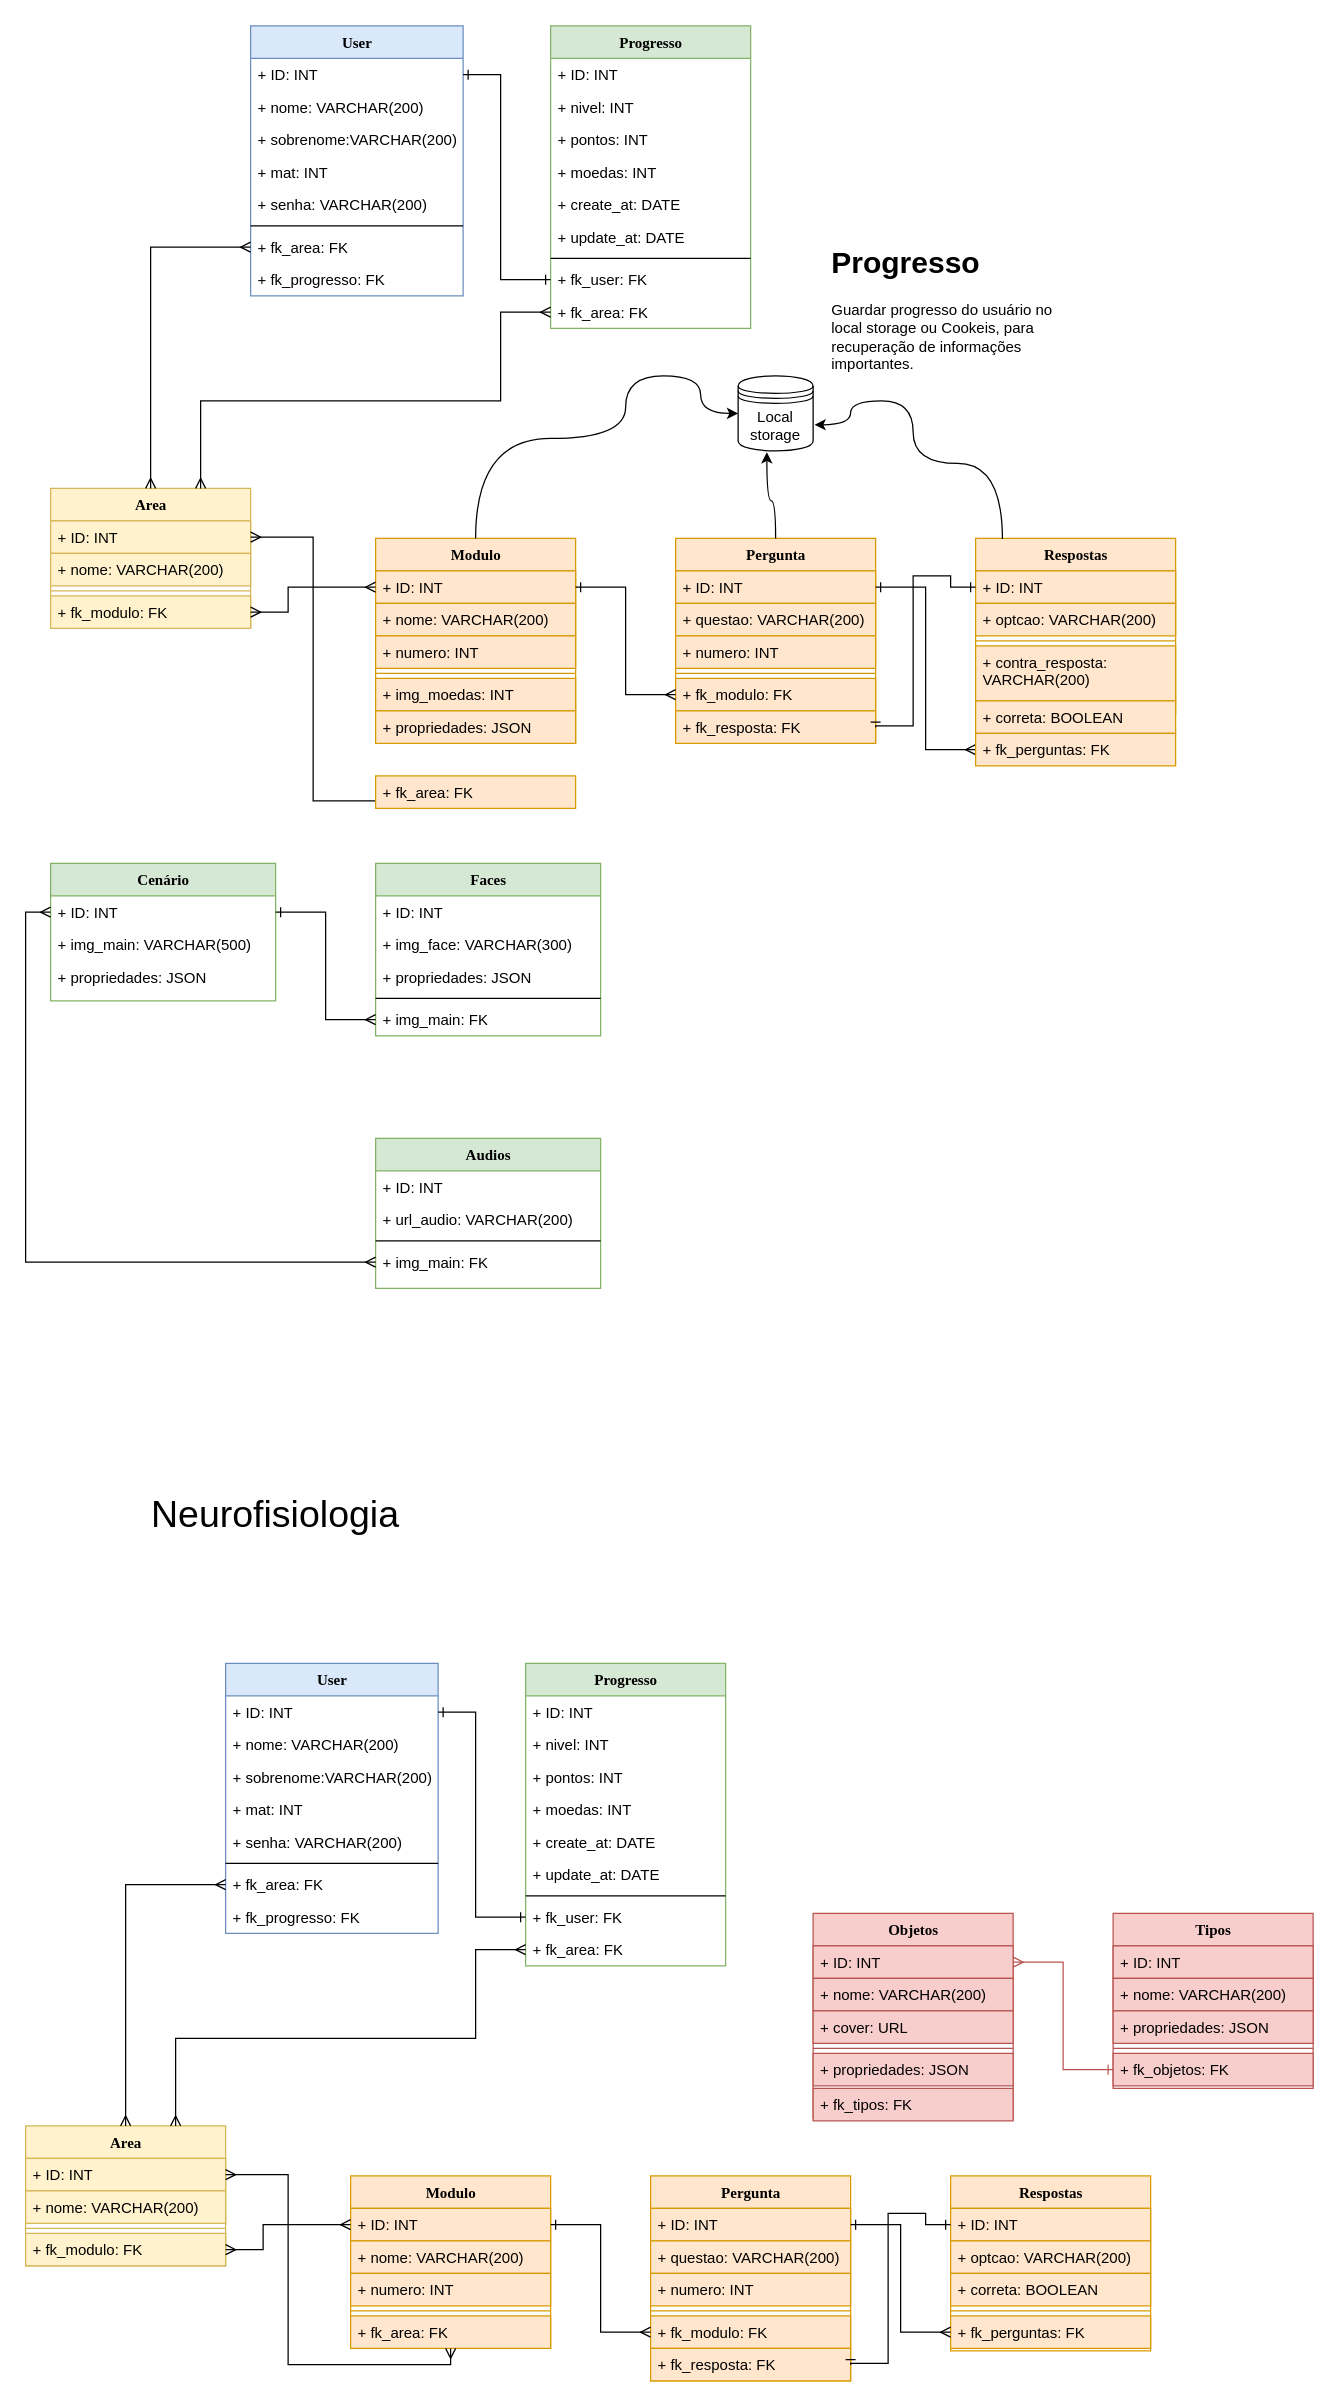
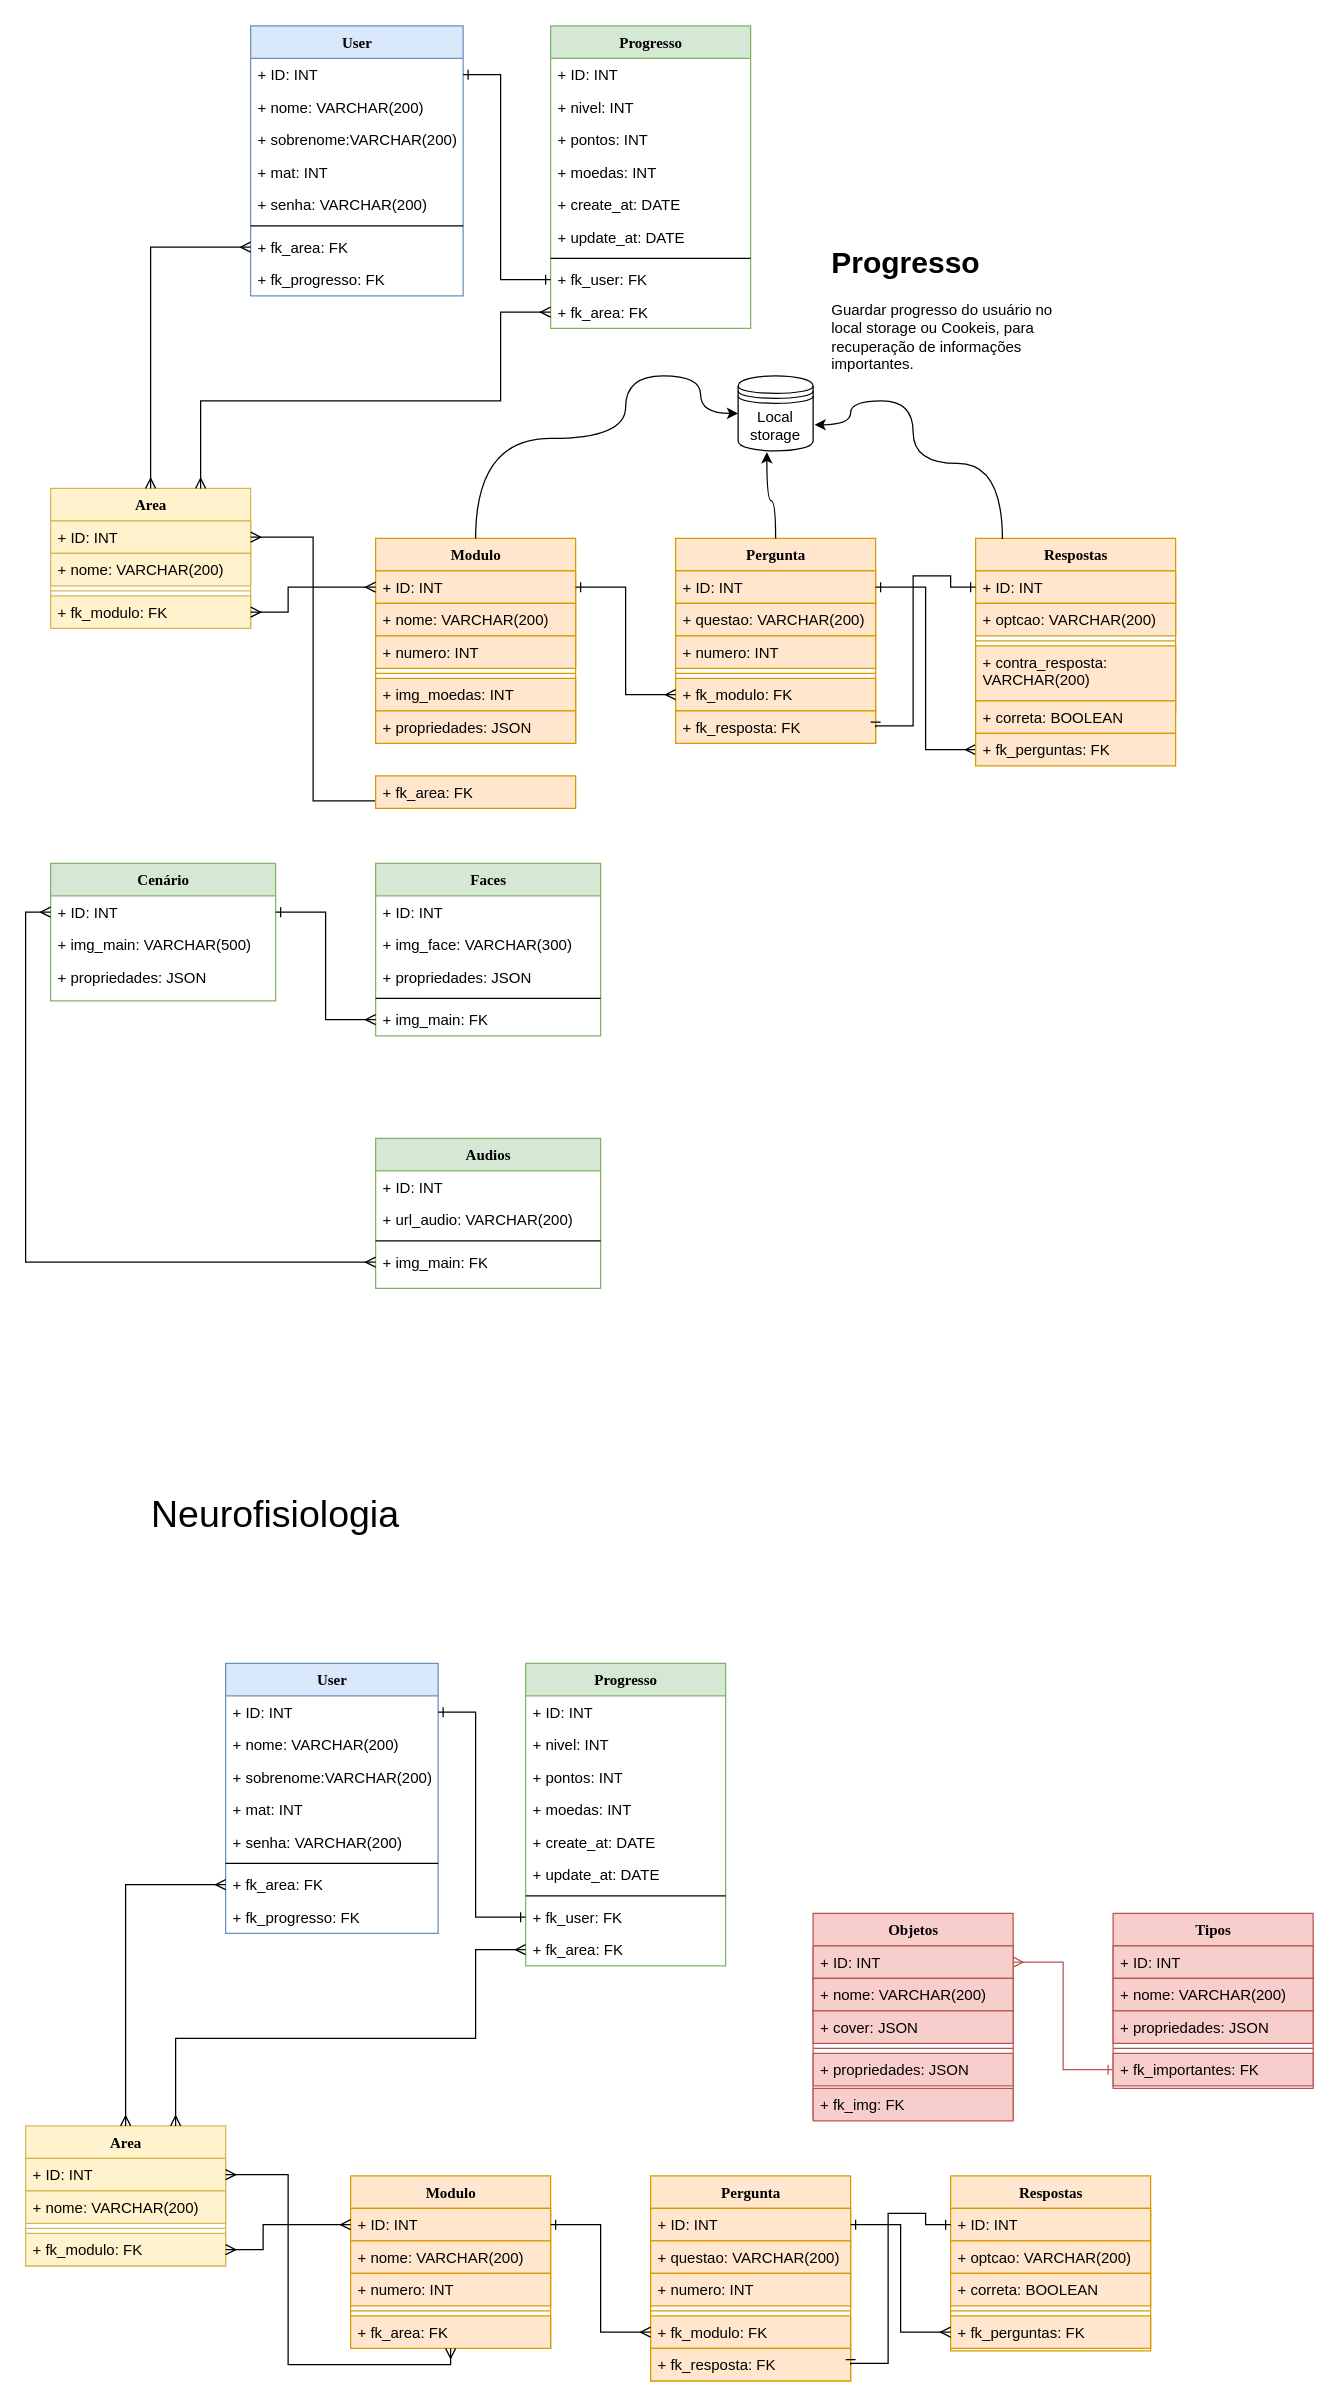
(865, 2028) -> (869, 2028)
(1182, 2071) -> (1197, 2071)
(872, 2106) -> (863, 2106)
